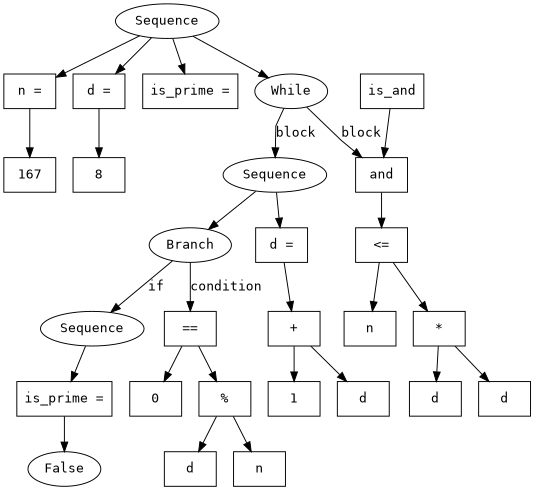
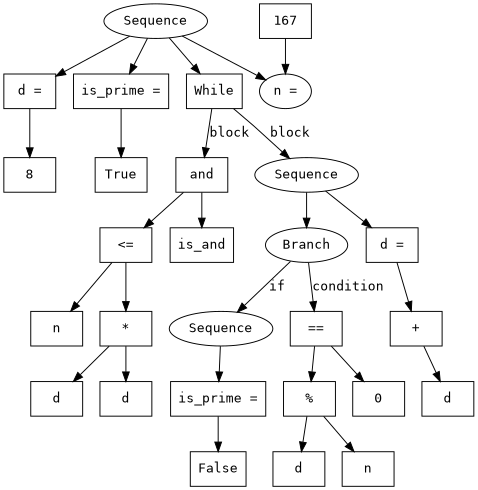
(30, 91) -> (285, 91)
(291, 91) -> (214, 91)
(30, 128) -> (285, 51)
(387, 128) -> (202, 205)
none -> (121, 175)
(294, 399) -> none
(64, 469) -> (218, 469)
